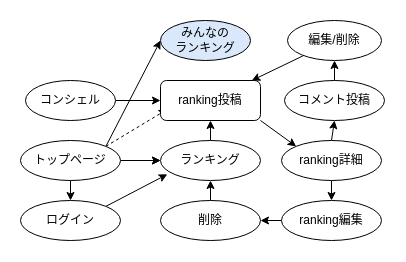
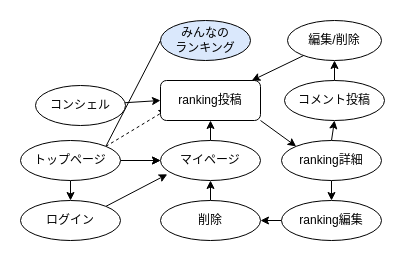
(157, 48) -> (158, 45)
(71, 101) -> (81, 106)
(211, 161) -> (211, 161)
